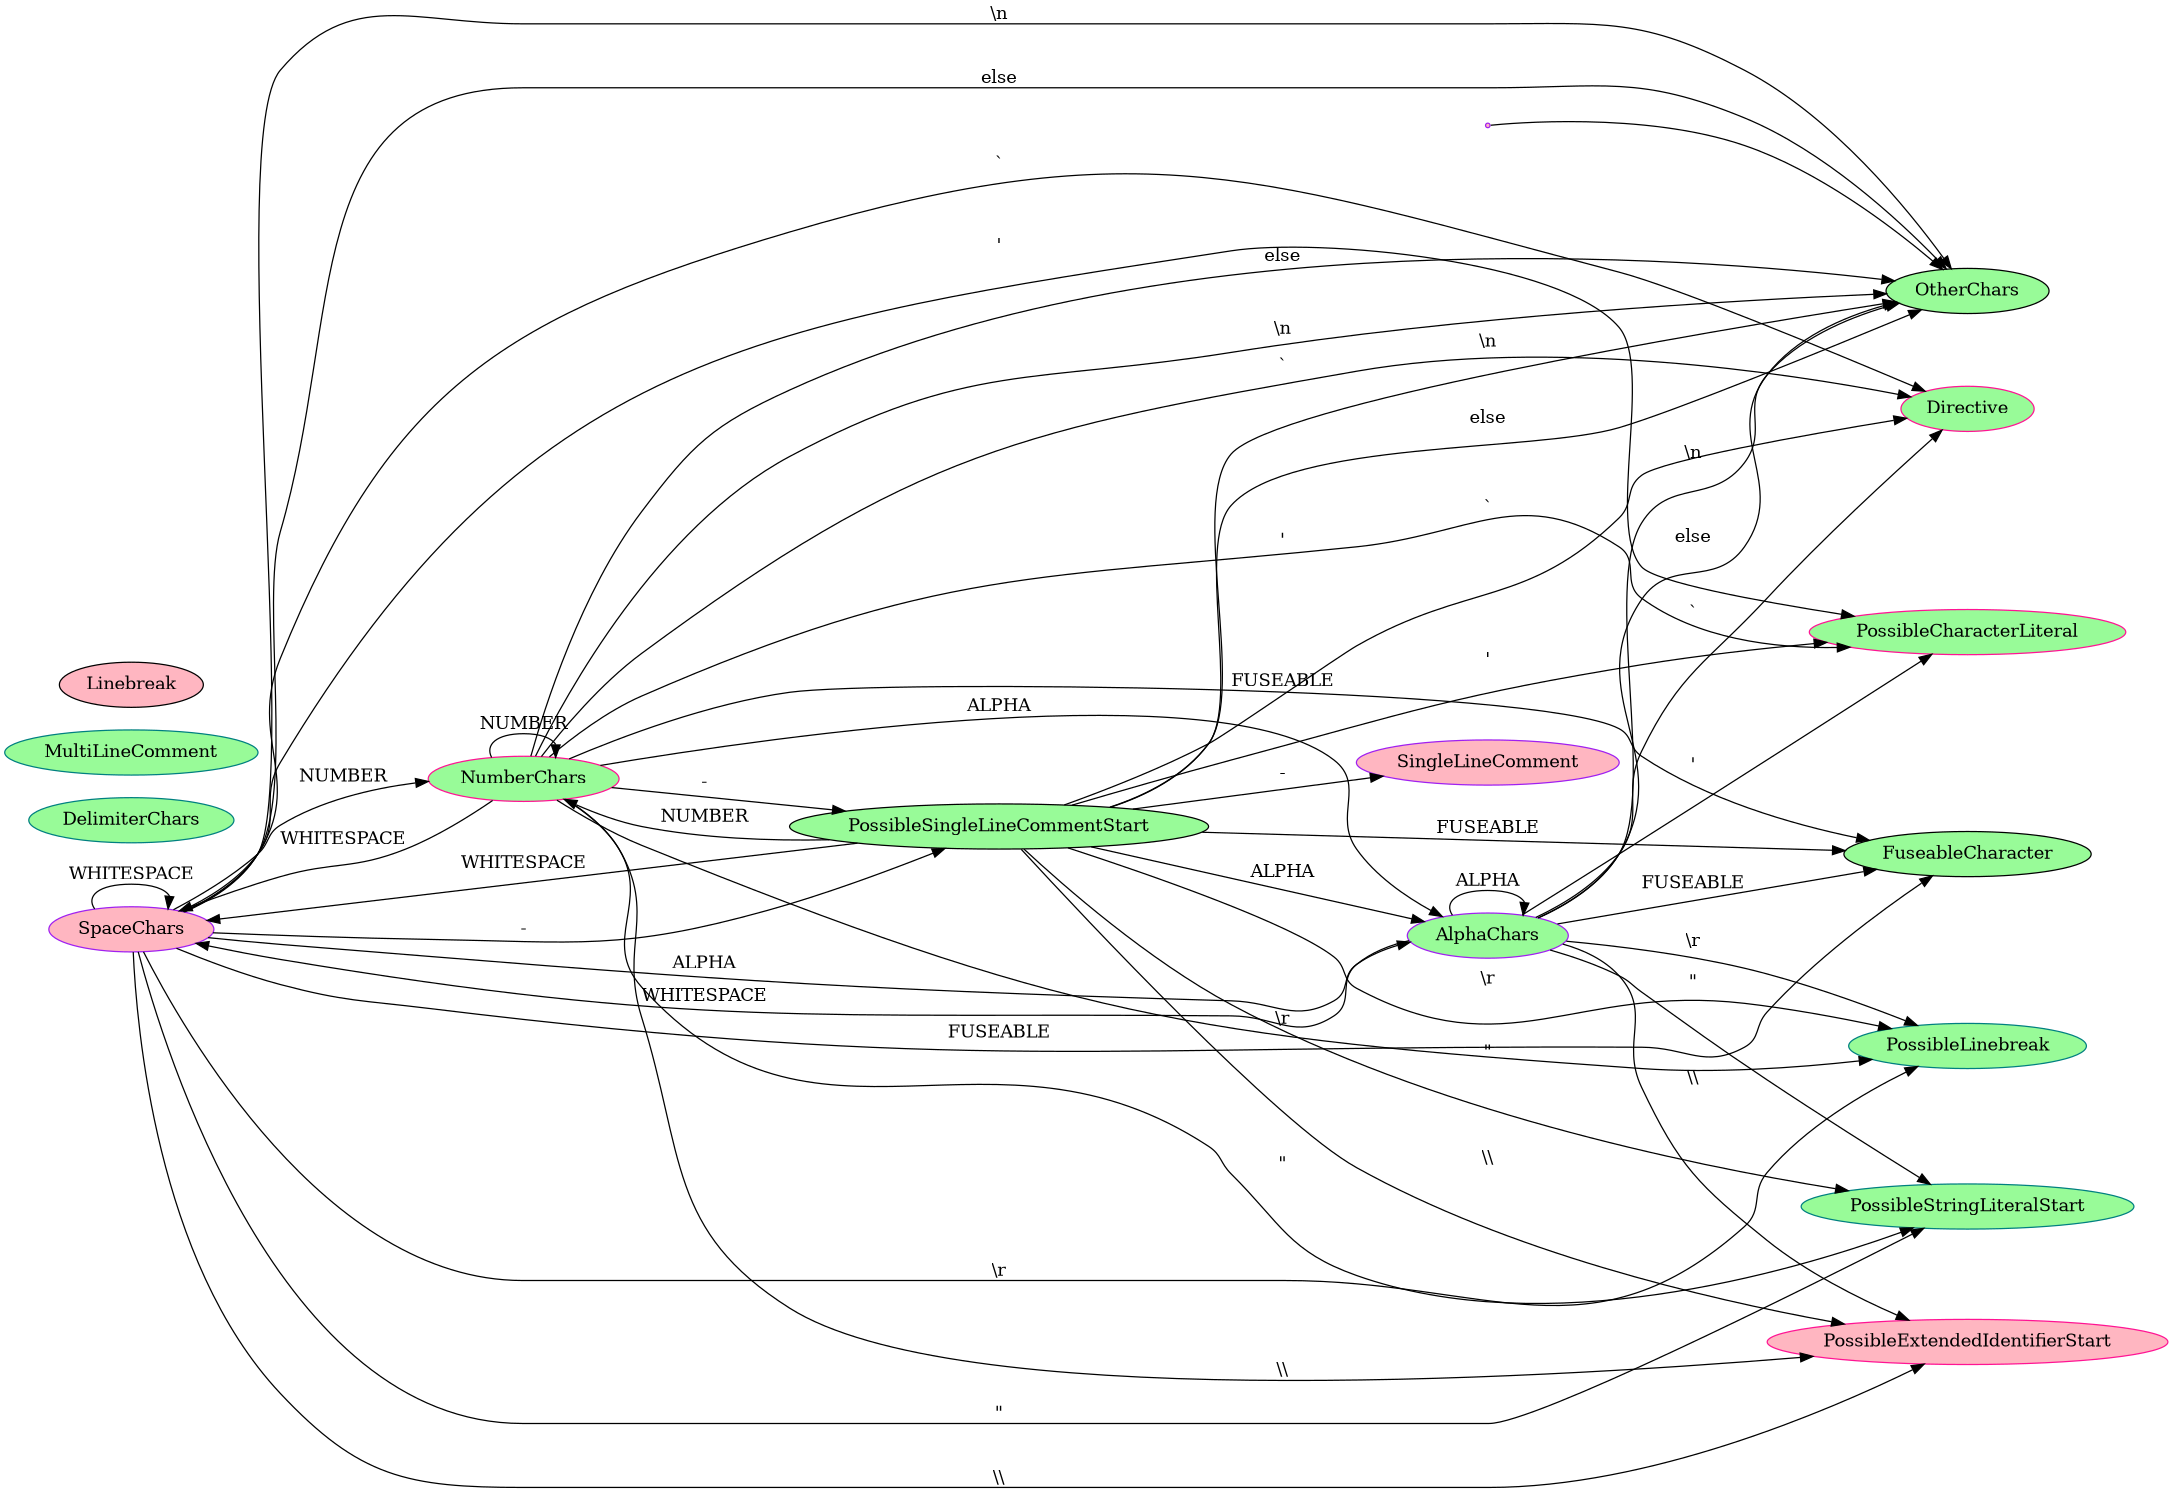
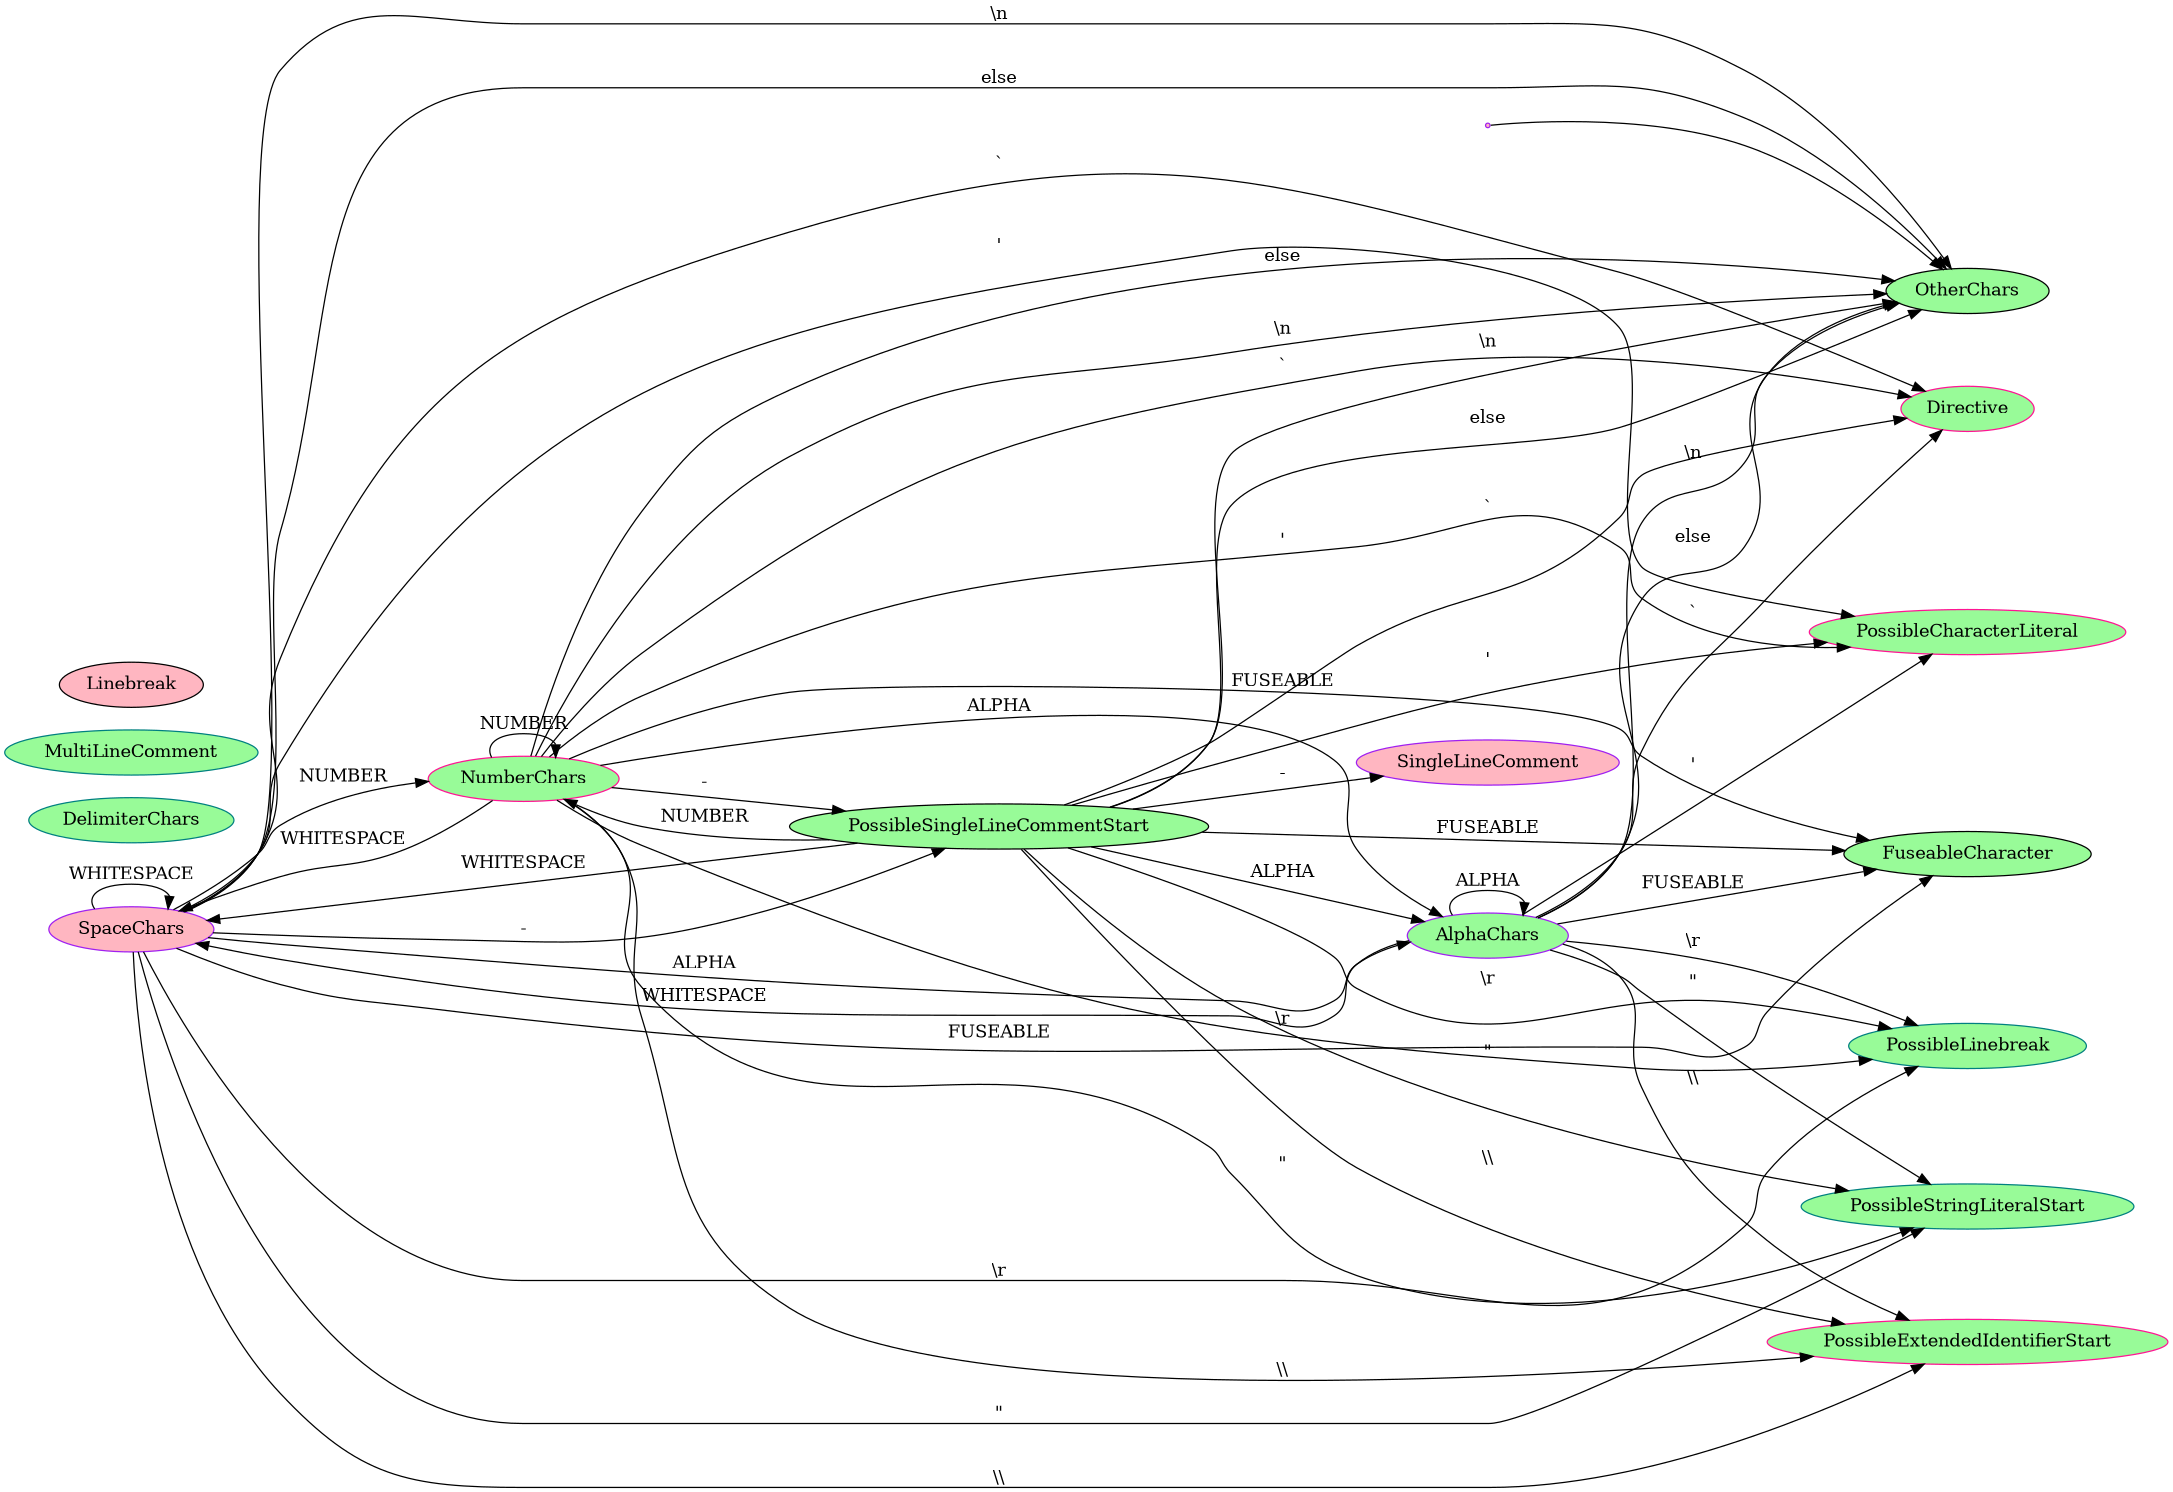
(1968, 1342) -> (1968, 1342)
